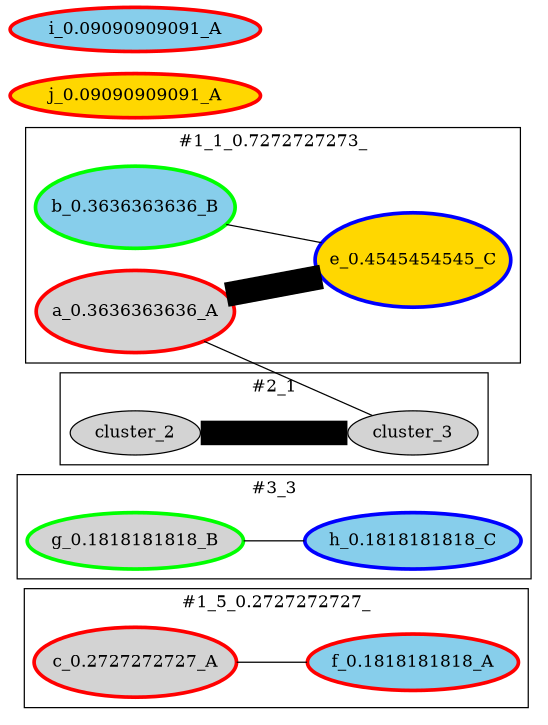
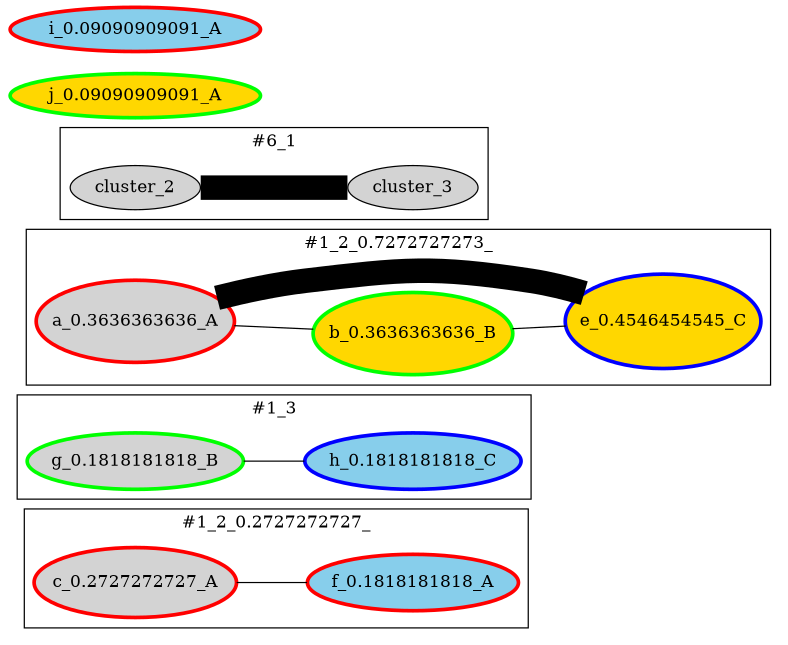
(135, 96) -> (135, 96)
(273, 142) -> (398, 243)
(135, 207) -> (413, 334)
(413, 260) -> (663, 321)
(293, 380) -> (274, 327)
(274, 387) -> (274, 142)
(274, 489) -> (274, 409)
(276, 603) -> (276, 523)
